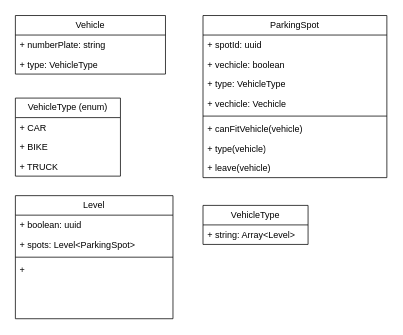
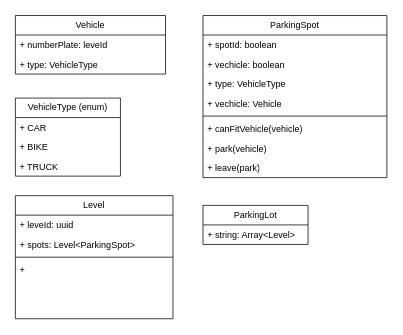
(67, 46) -> (67, 46)
(238, 46) -> (246, 46)
(250, 104) -> (247, 104)
(242, 149) -> (242, 149)
(243, 169) -> (238, 169)
(255, 215) -> (255, 215)
(52, 226) -> (49, 226)
